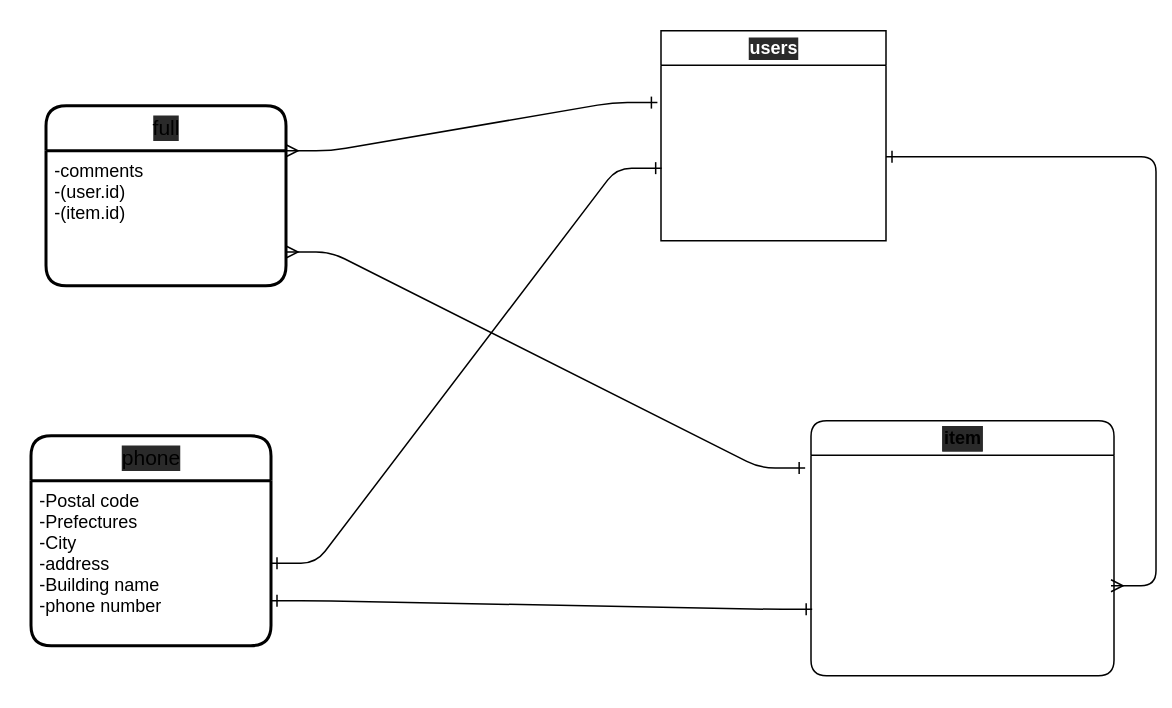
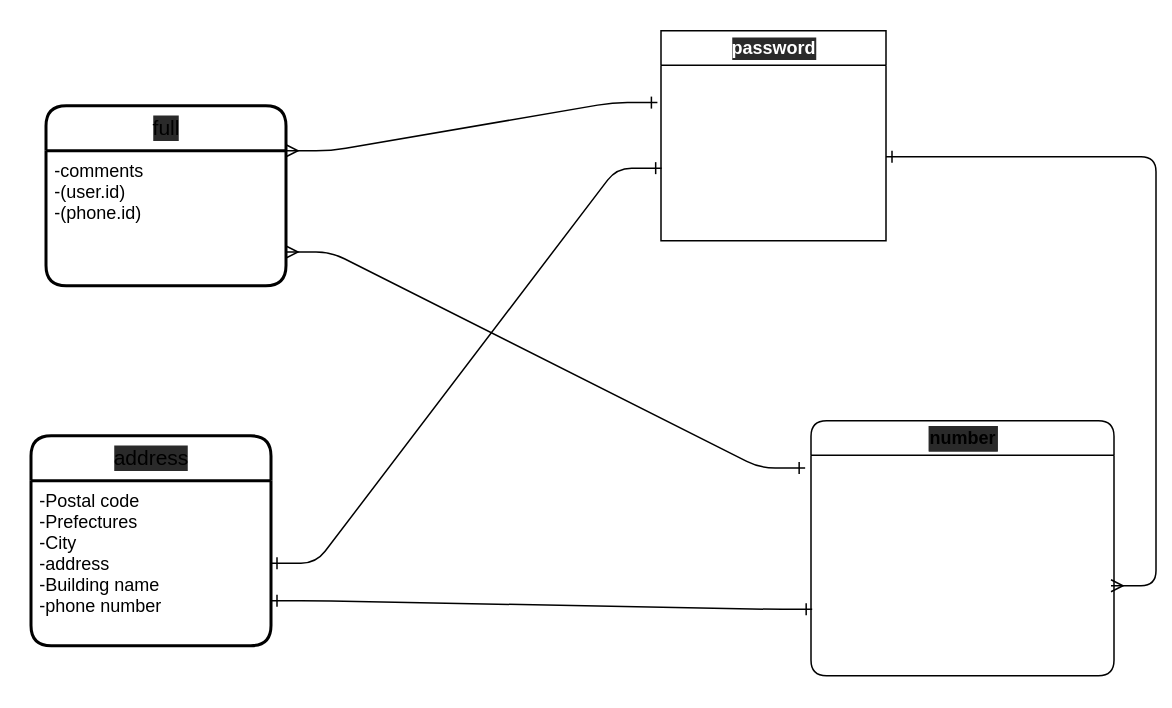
(774, 49) -> (774, 49)
(99, 171) -> (99, 171)
(963, 439) -> (963, 439)
(152, 458) -> (152, 458)
